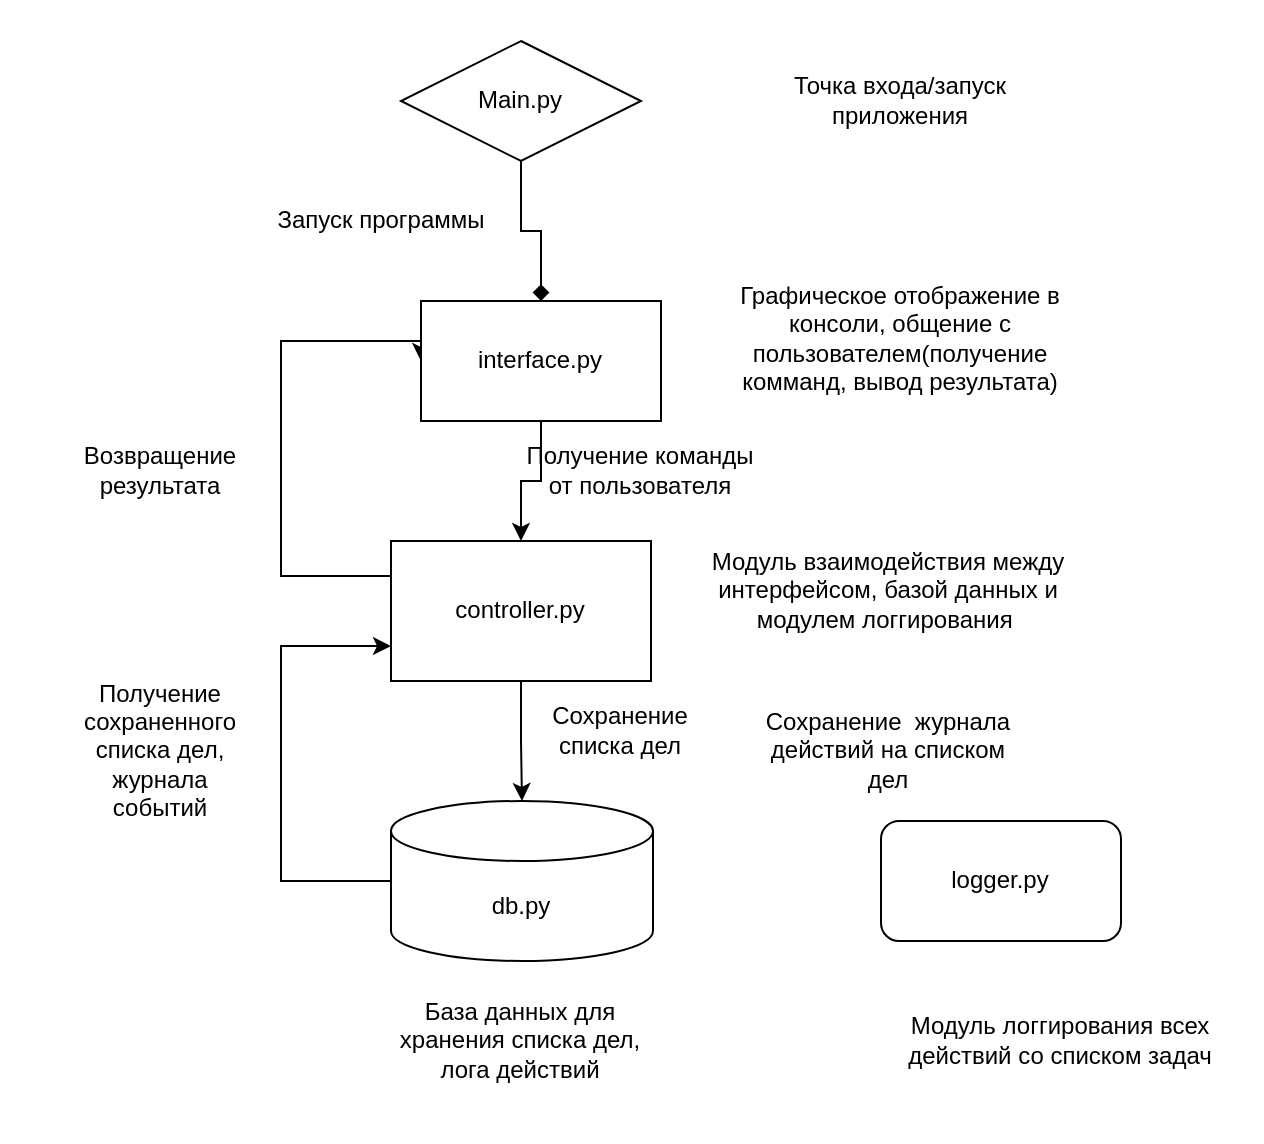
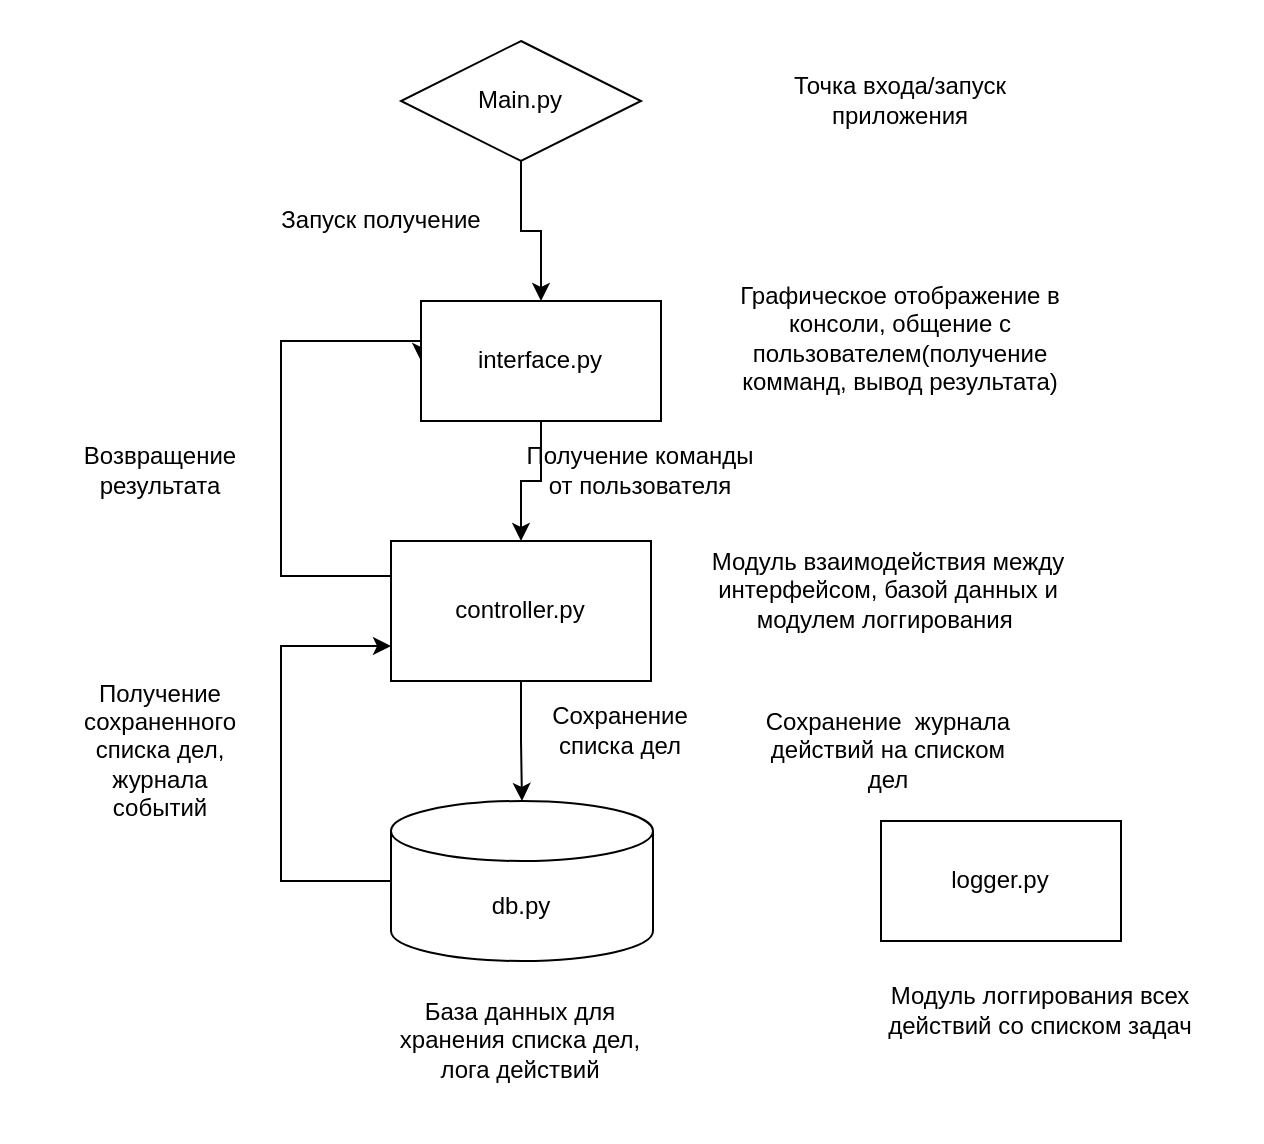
(382, 221) -> (382, 221)
(541, 285) -> (541, 286)
(1001, 881) -> (1001, 881)
(1061, 1041) -> (1041, 1011)
